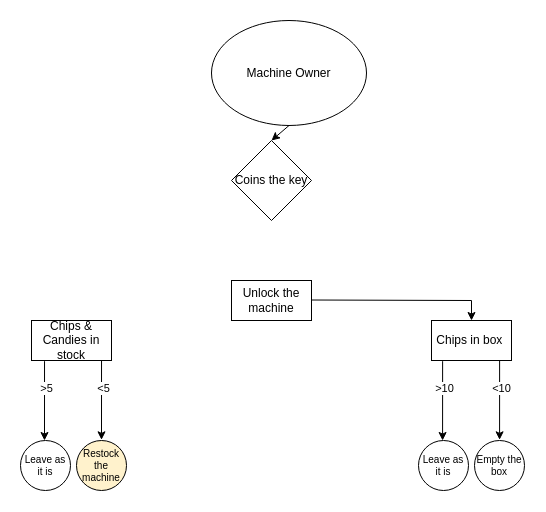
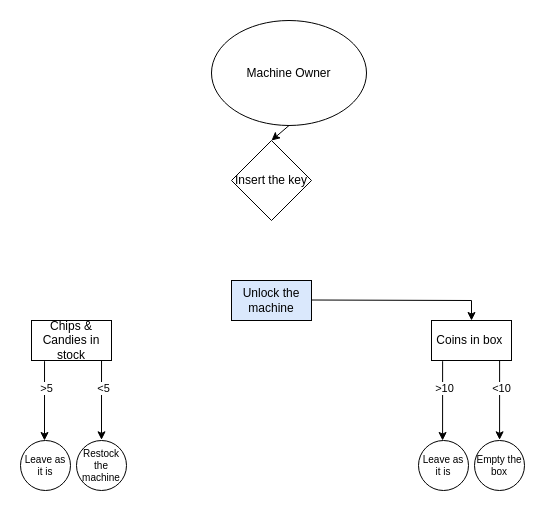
(272, 181) -> (272, 181)
(272, 301) -> (272, 301)
(472, 341) -> (472, 341)
(102, 466) -> (102, 466)
